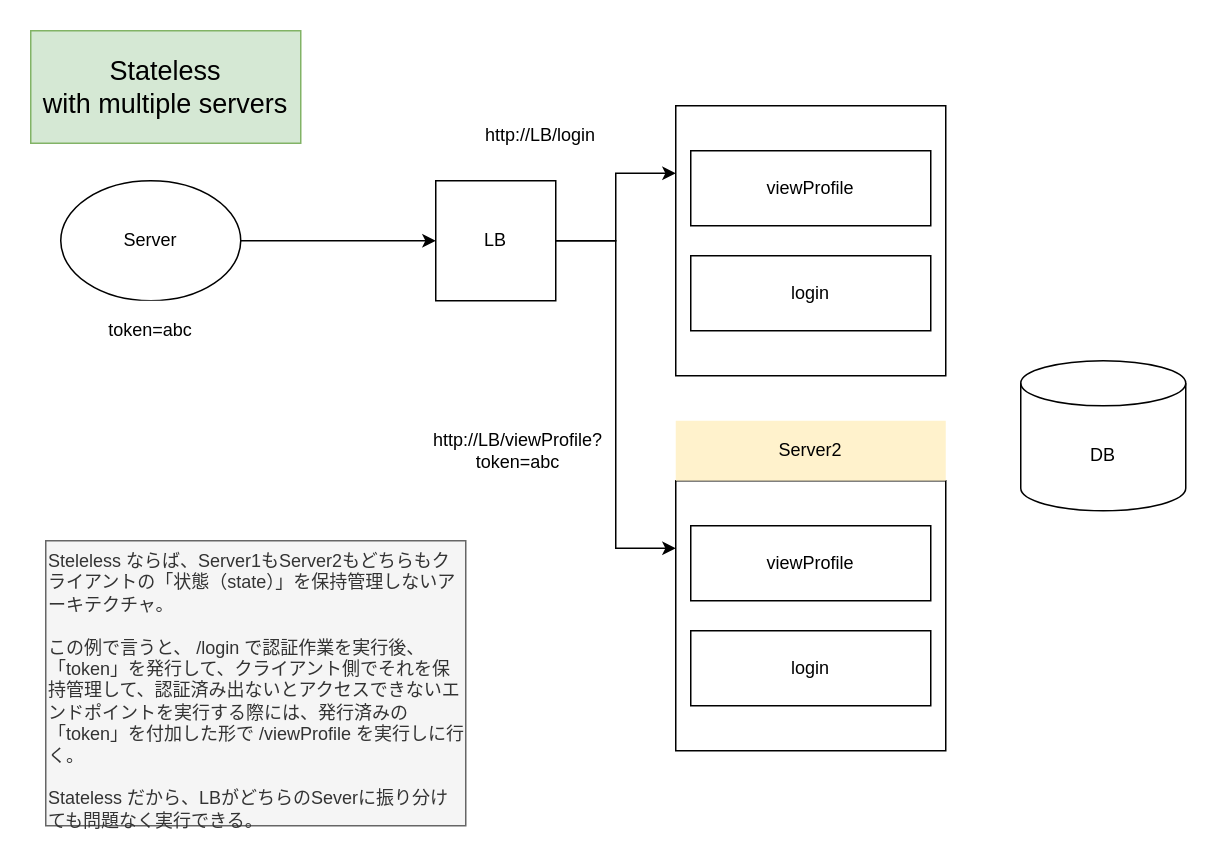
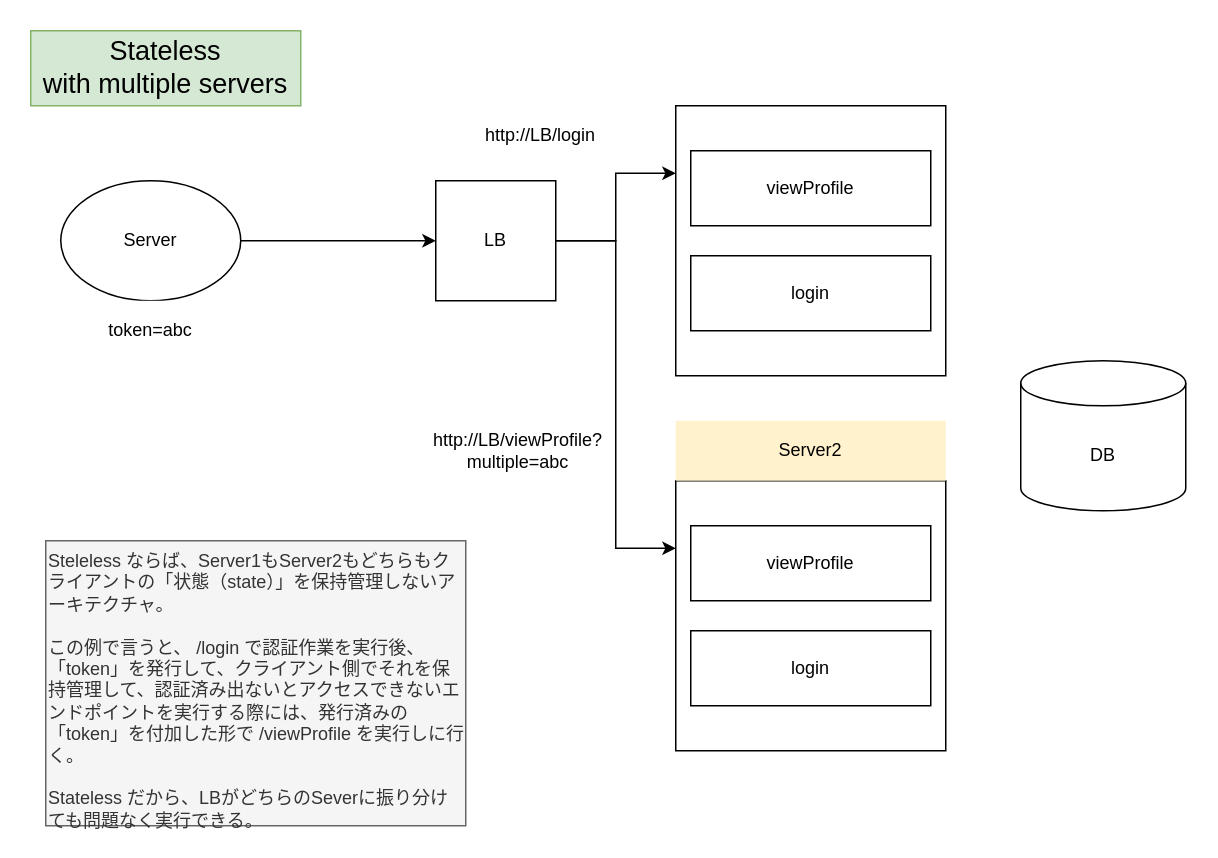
(166, 87) -> (166, 68)
(518, 451) -> (518, 451)
